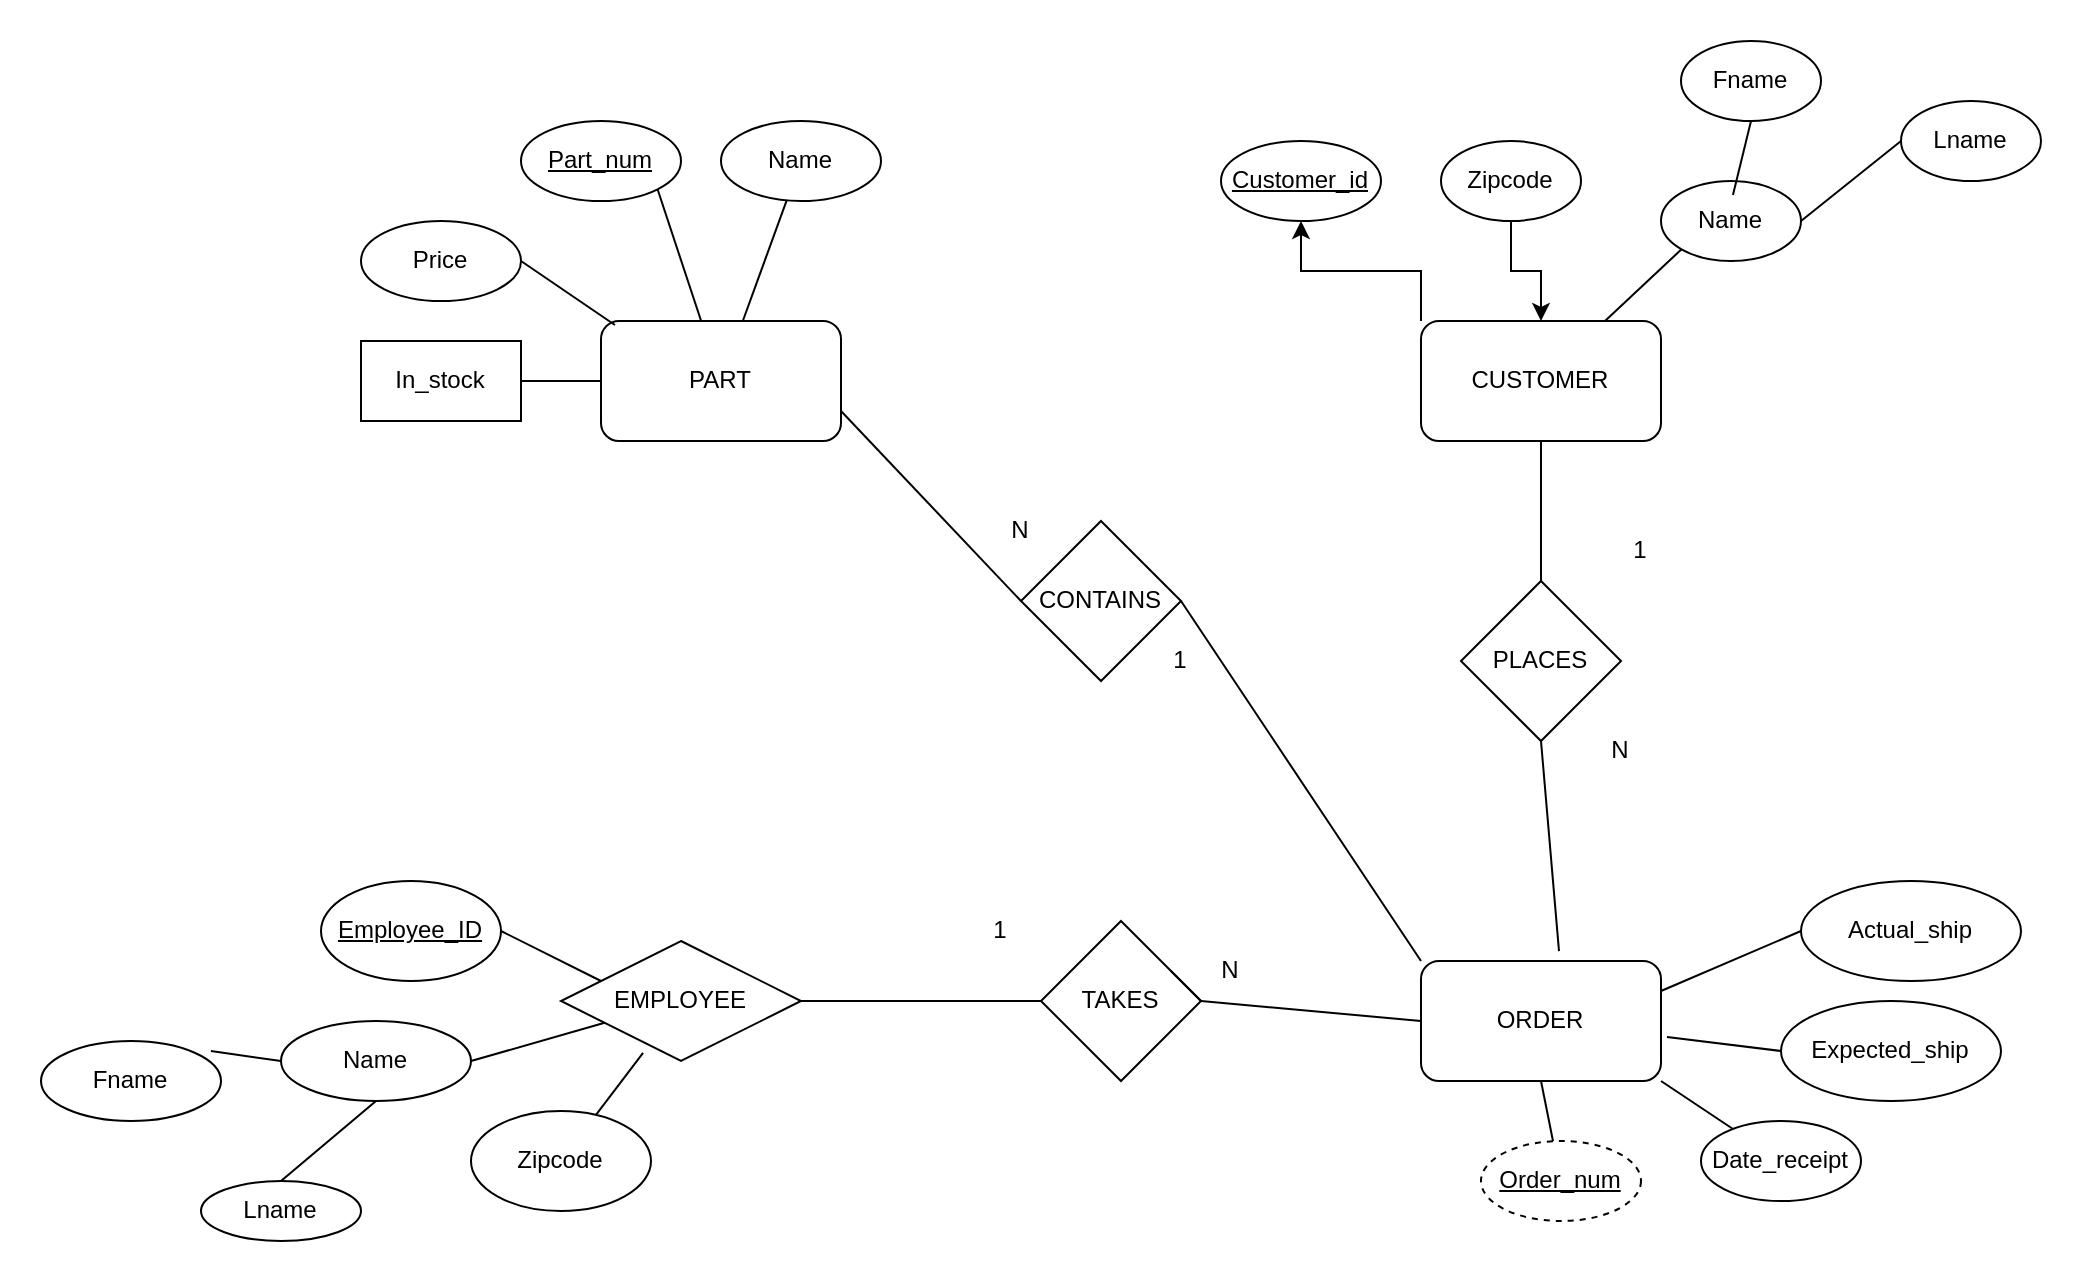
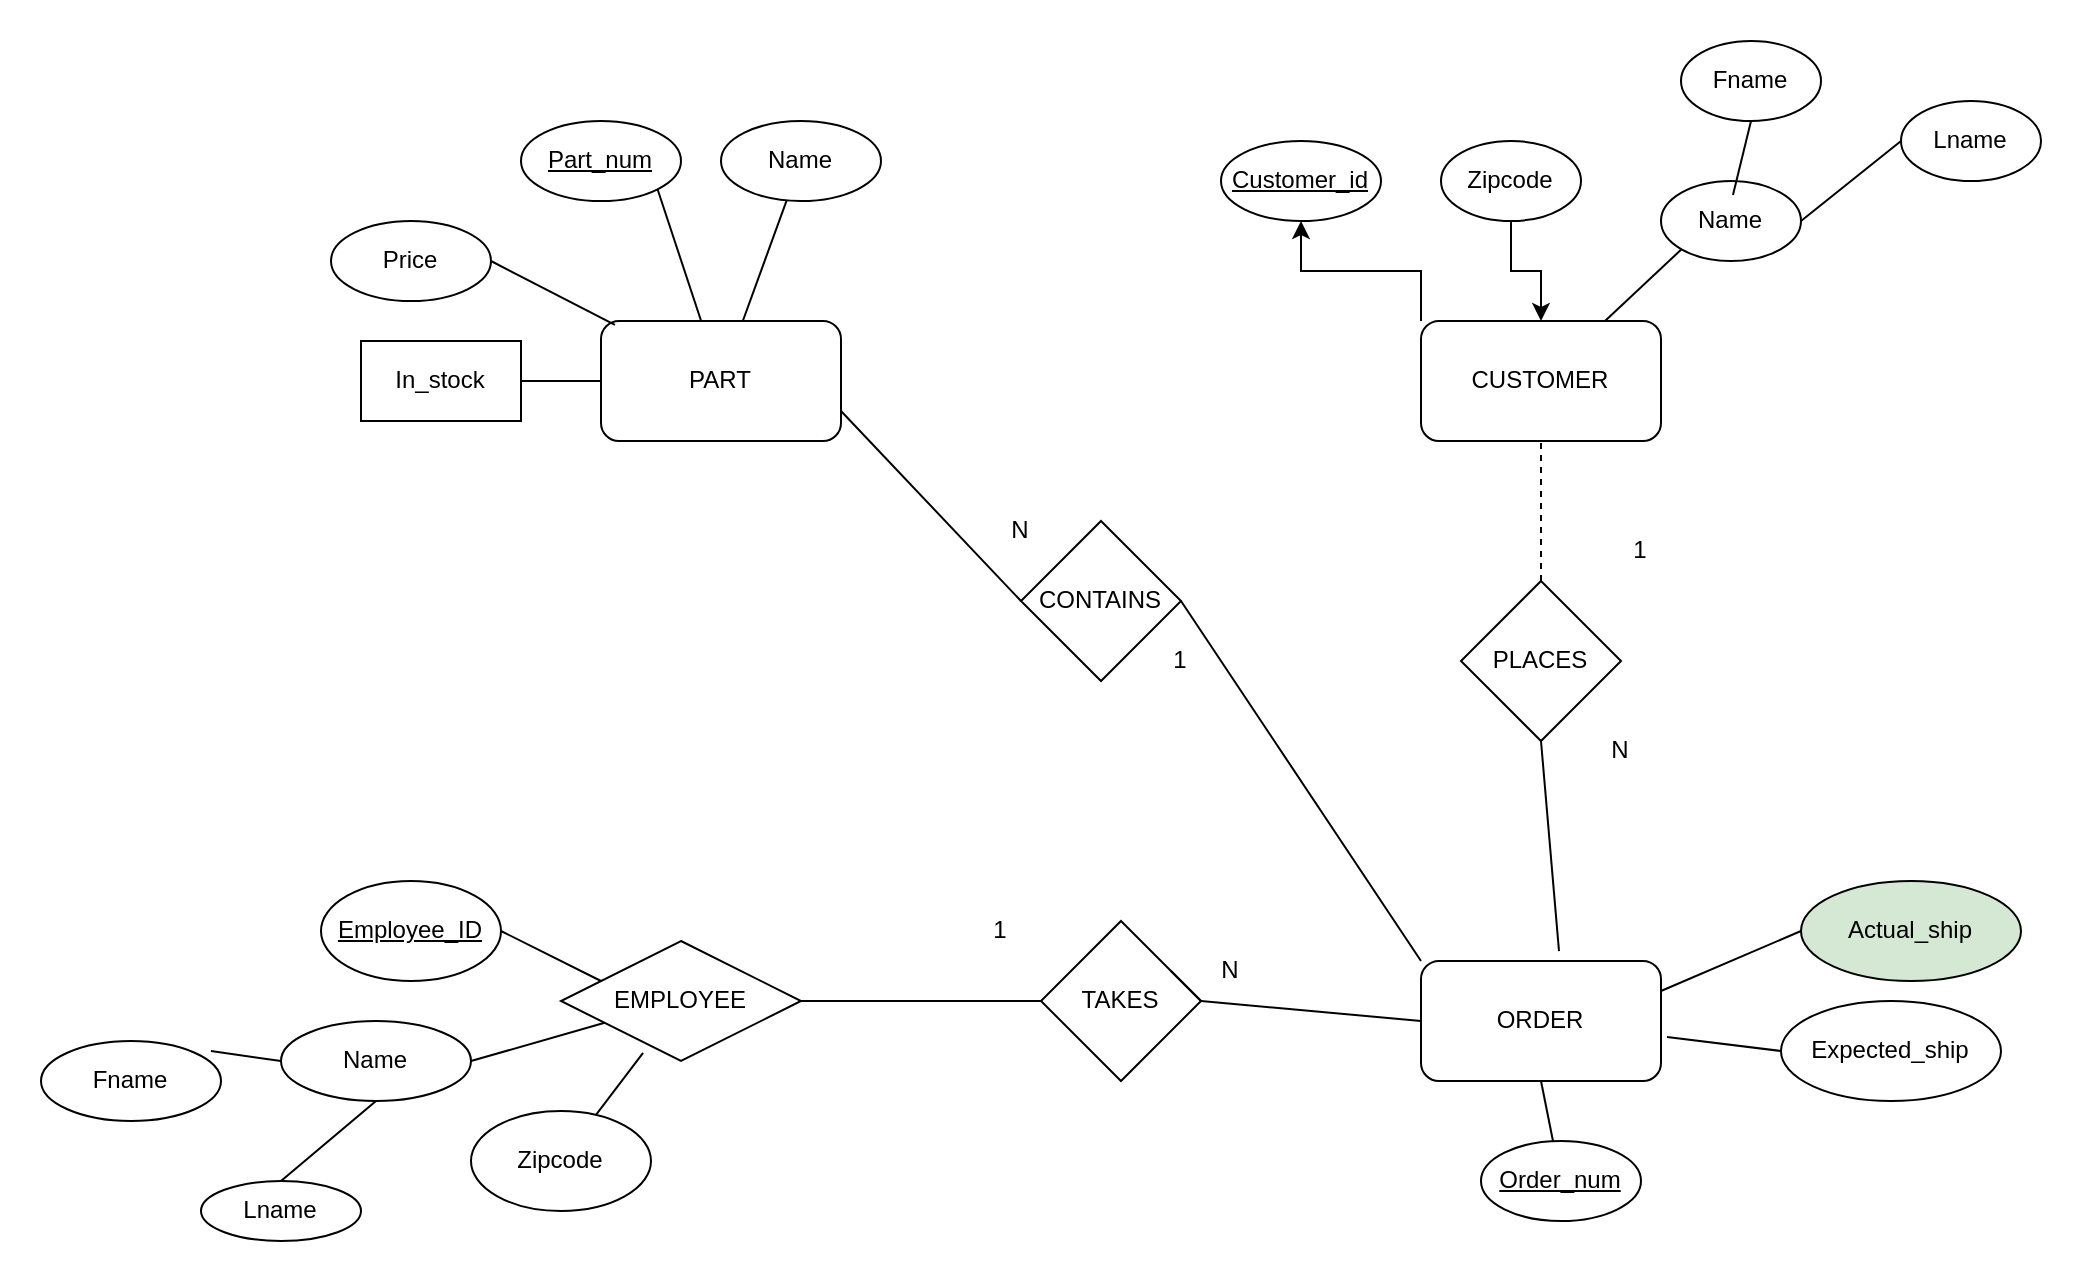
(441, 261) -> (411, 261)
(1541, 509) -> (1541, 509)
(1911, 931) -> (1911, 931)
(1697, 1105) -> none
(1781, 1161) -> none
(1561, 1181) -> (1561, 1181)
